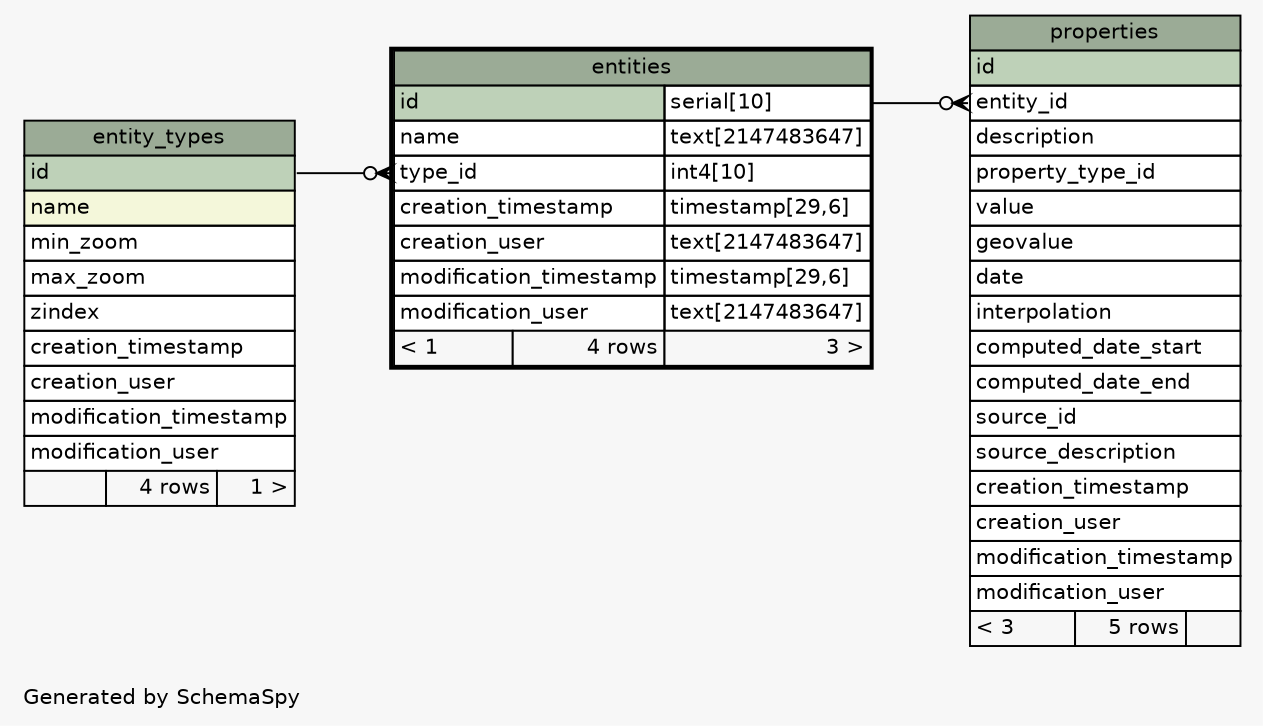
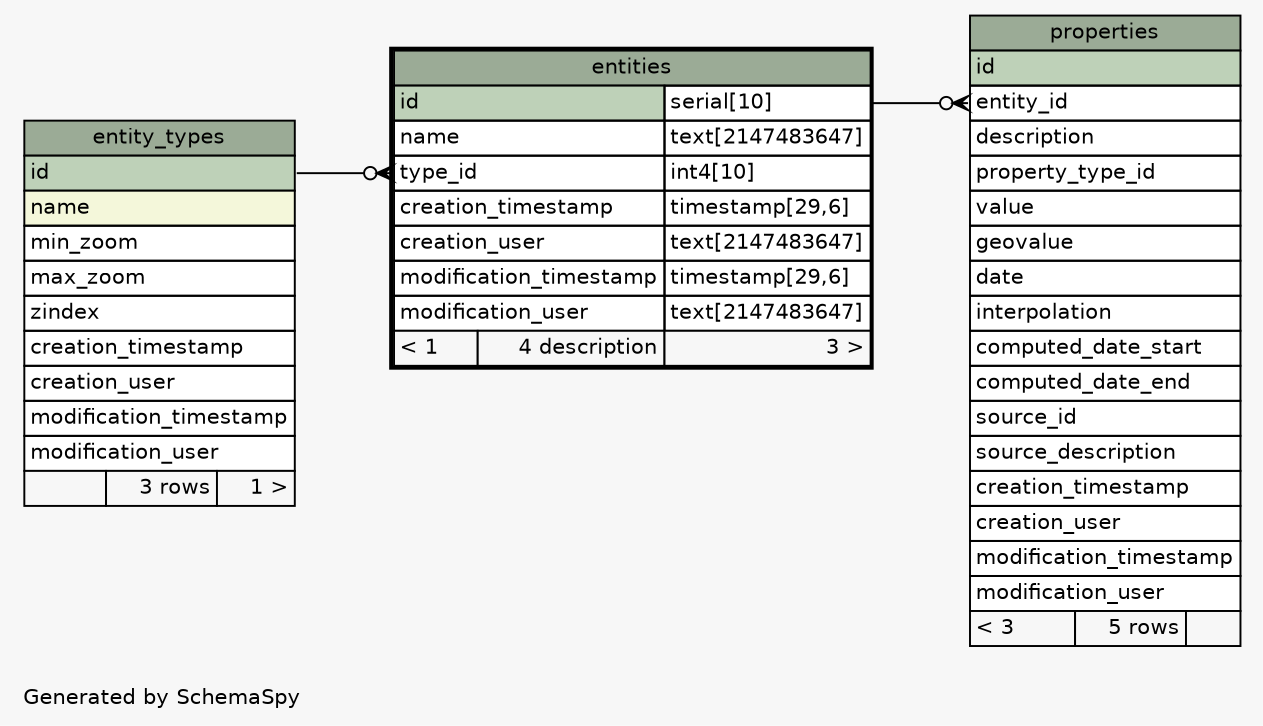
(623, 347) -> (589, 347)
(175, 487) -> (175, 487)
